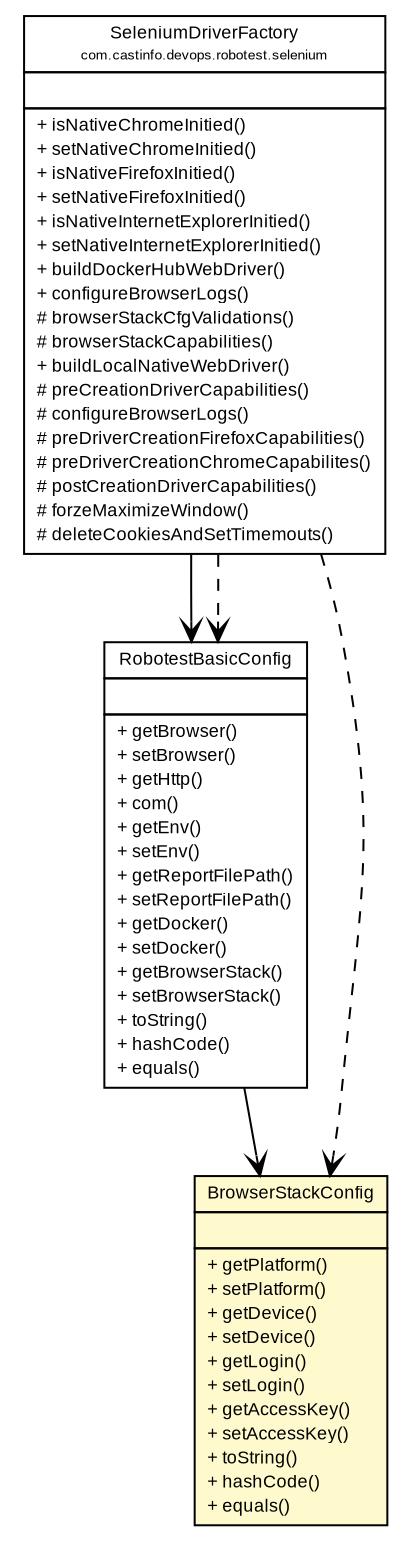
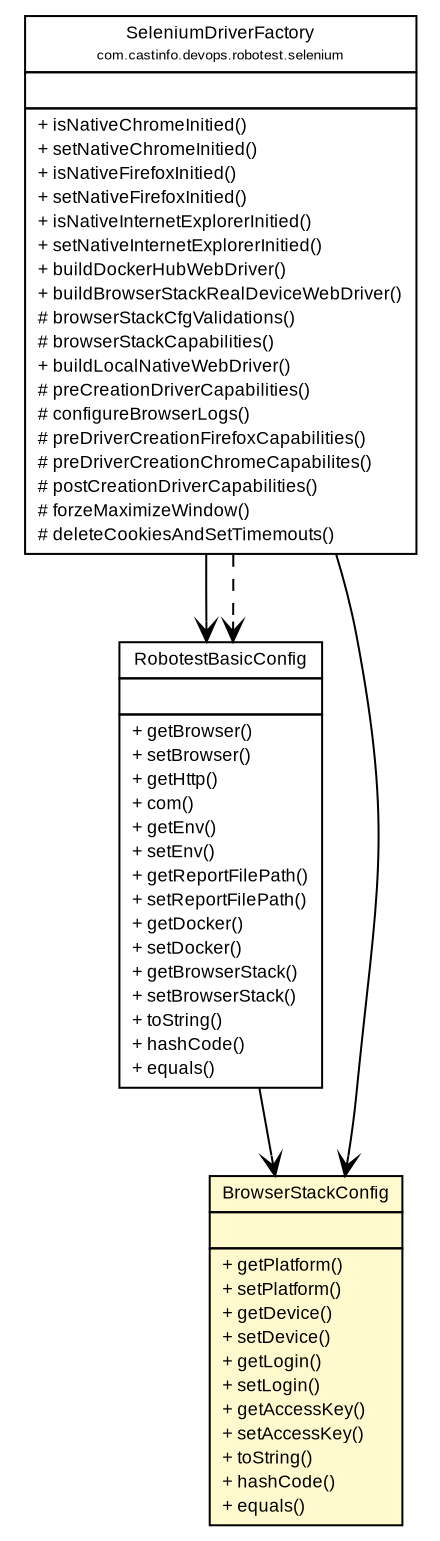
(143, 294) -> (221, 294)
(363, 854) -> (378, 854)
